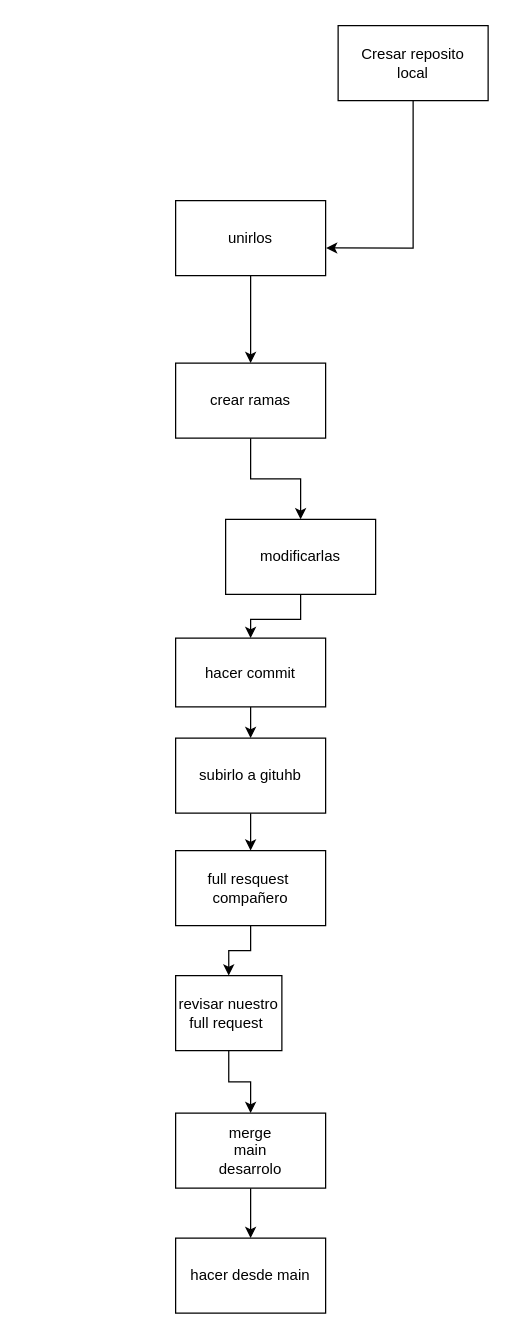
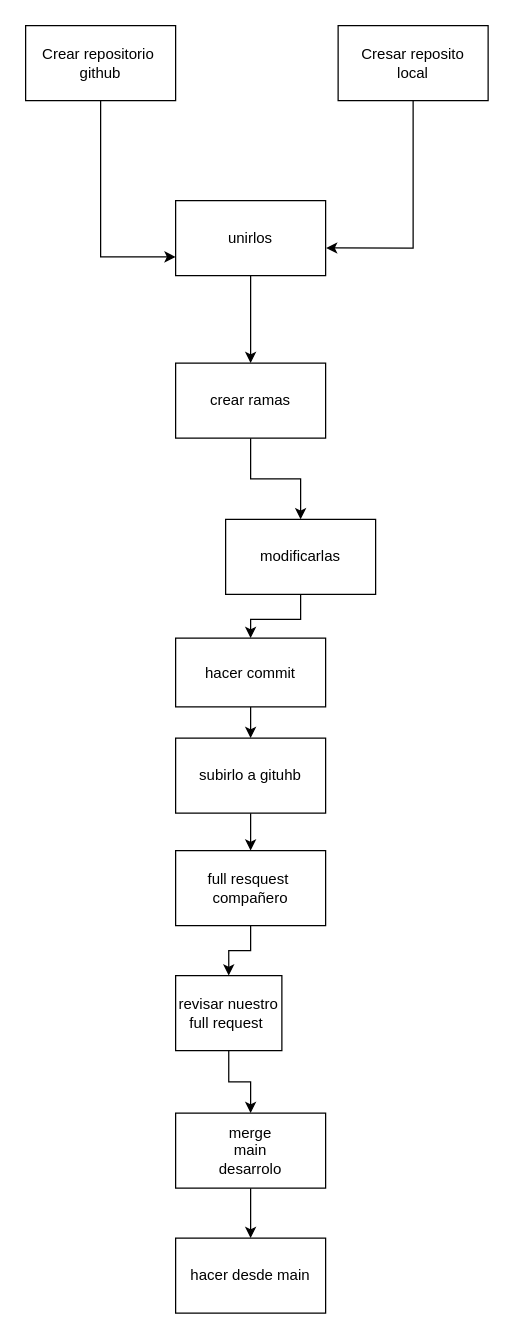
none -> (101, 63)
none -> (101, 212)
